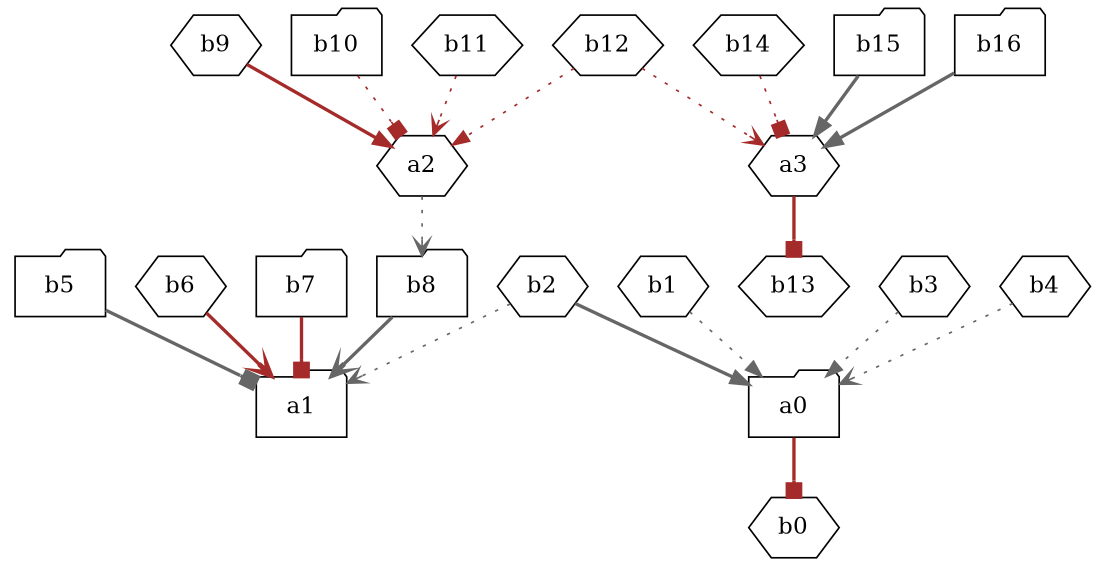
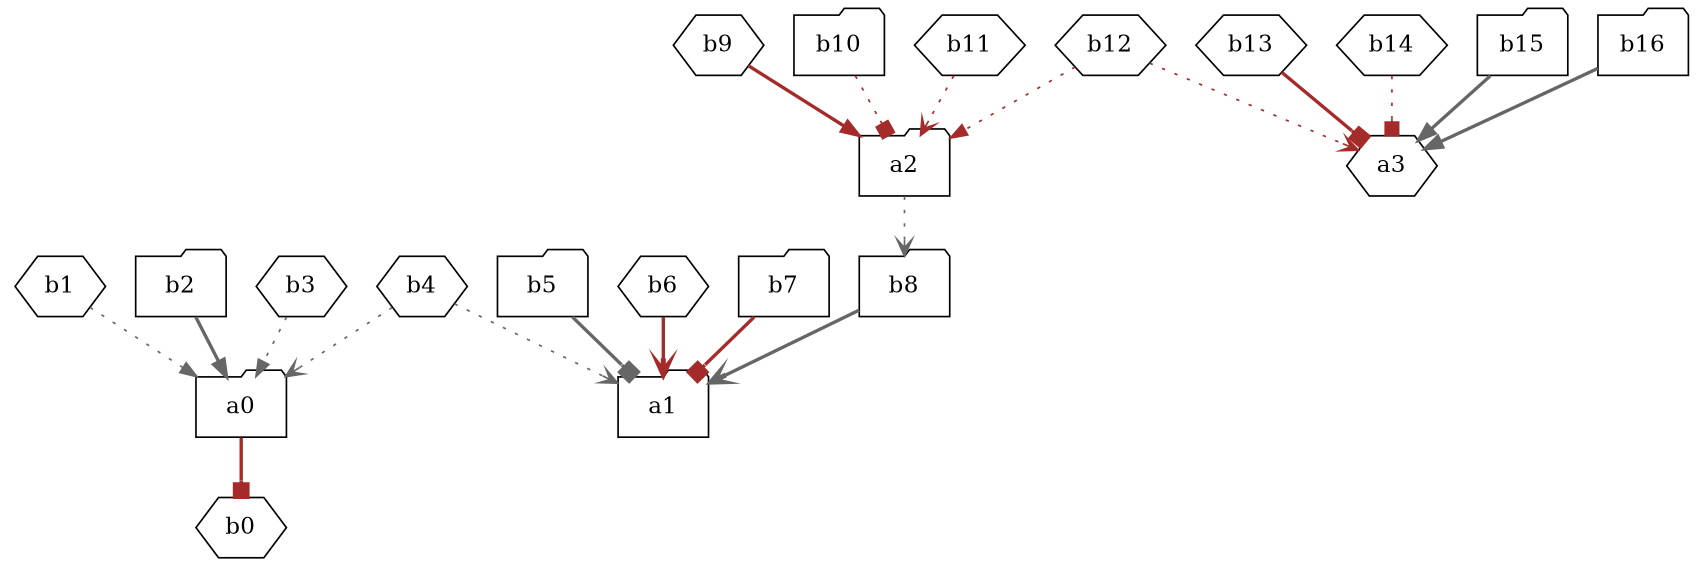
(422, 166) -> (904, 166)
(794, 218) -> (1317, 101)
(543, 286) -> (181, 286)
(436, 340) -> (529, 340)
